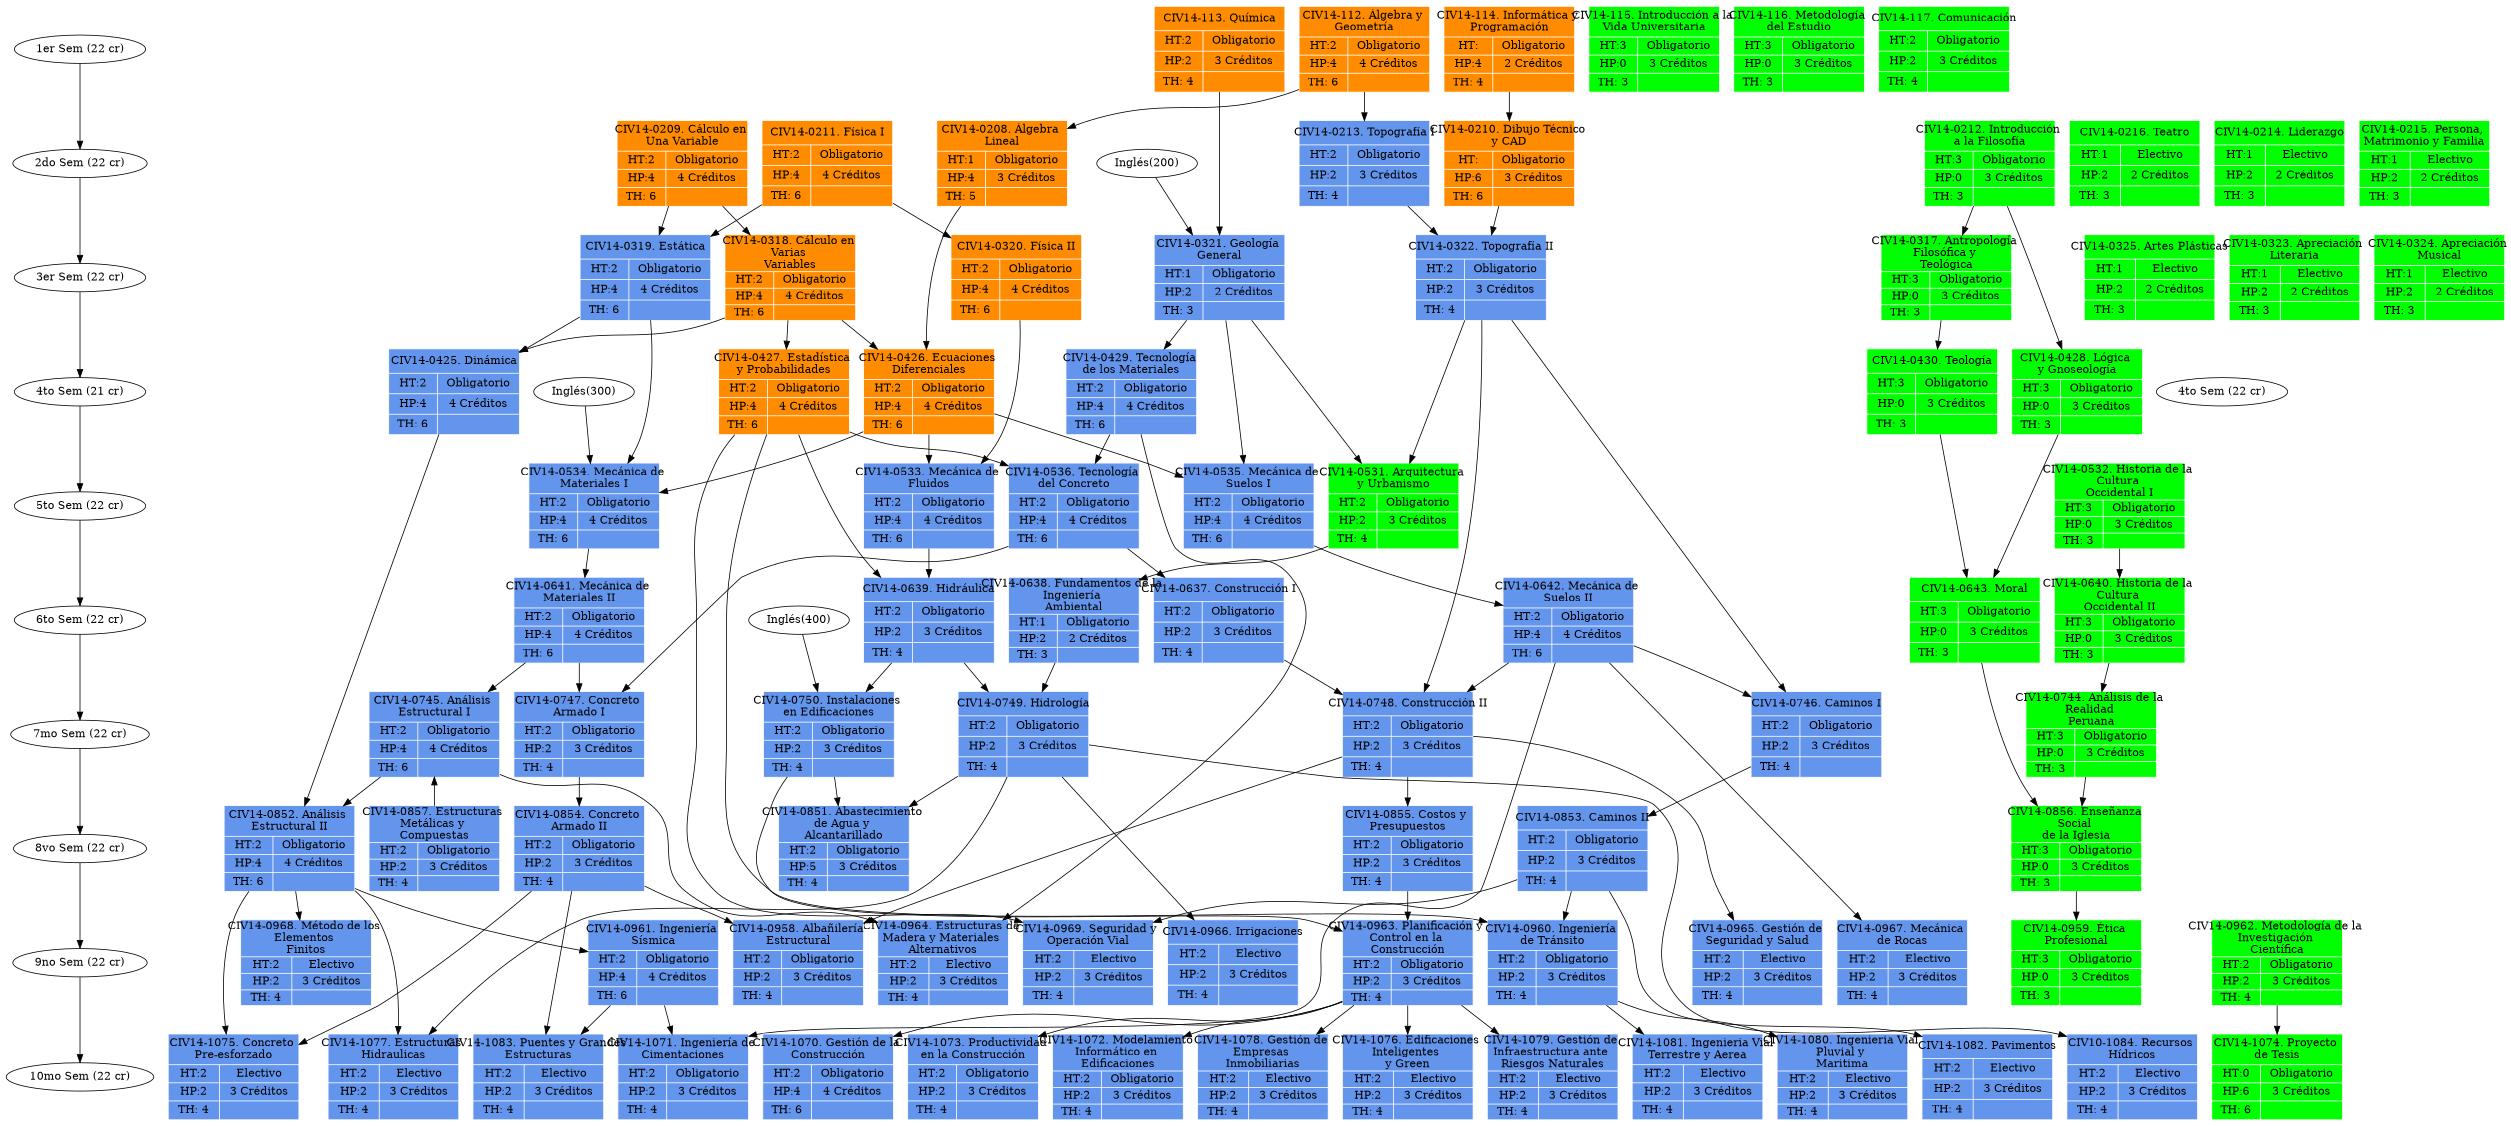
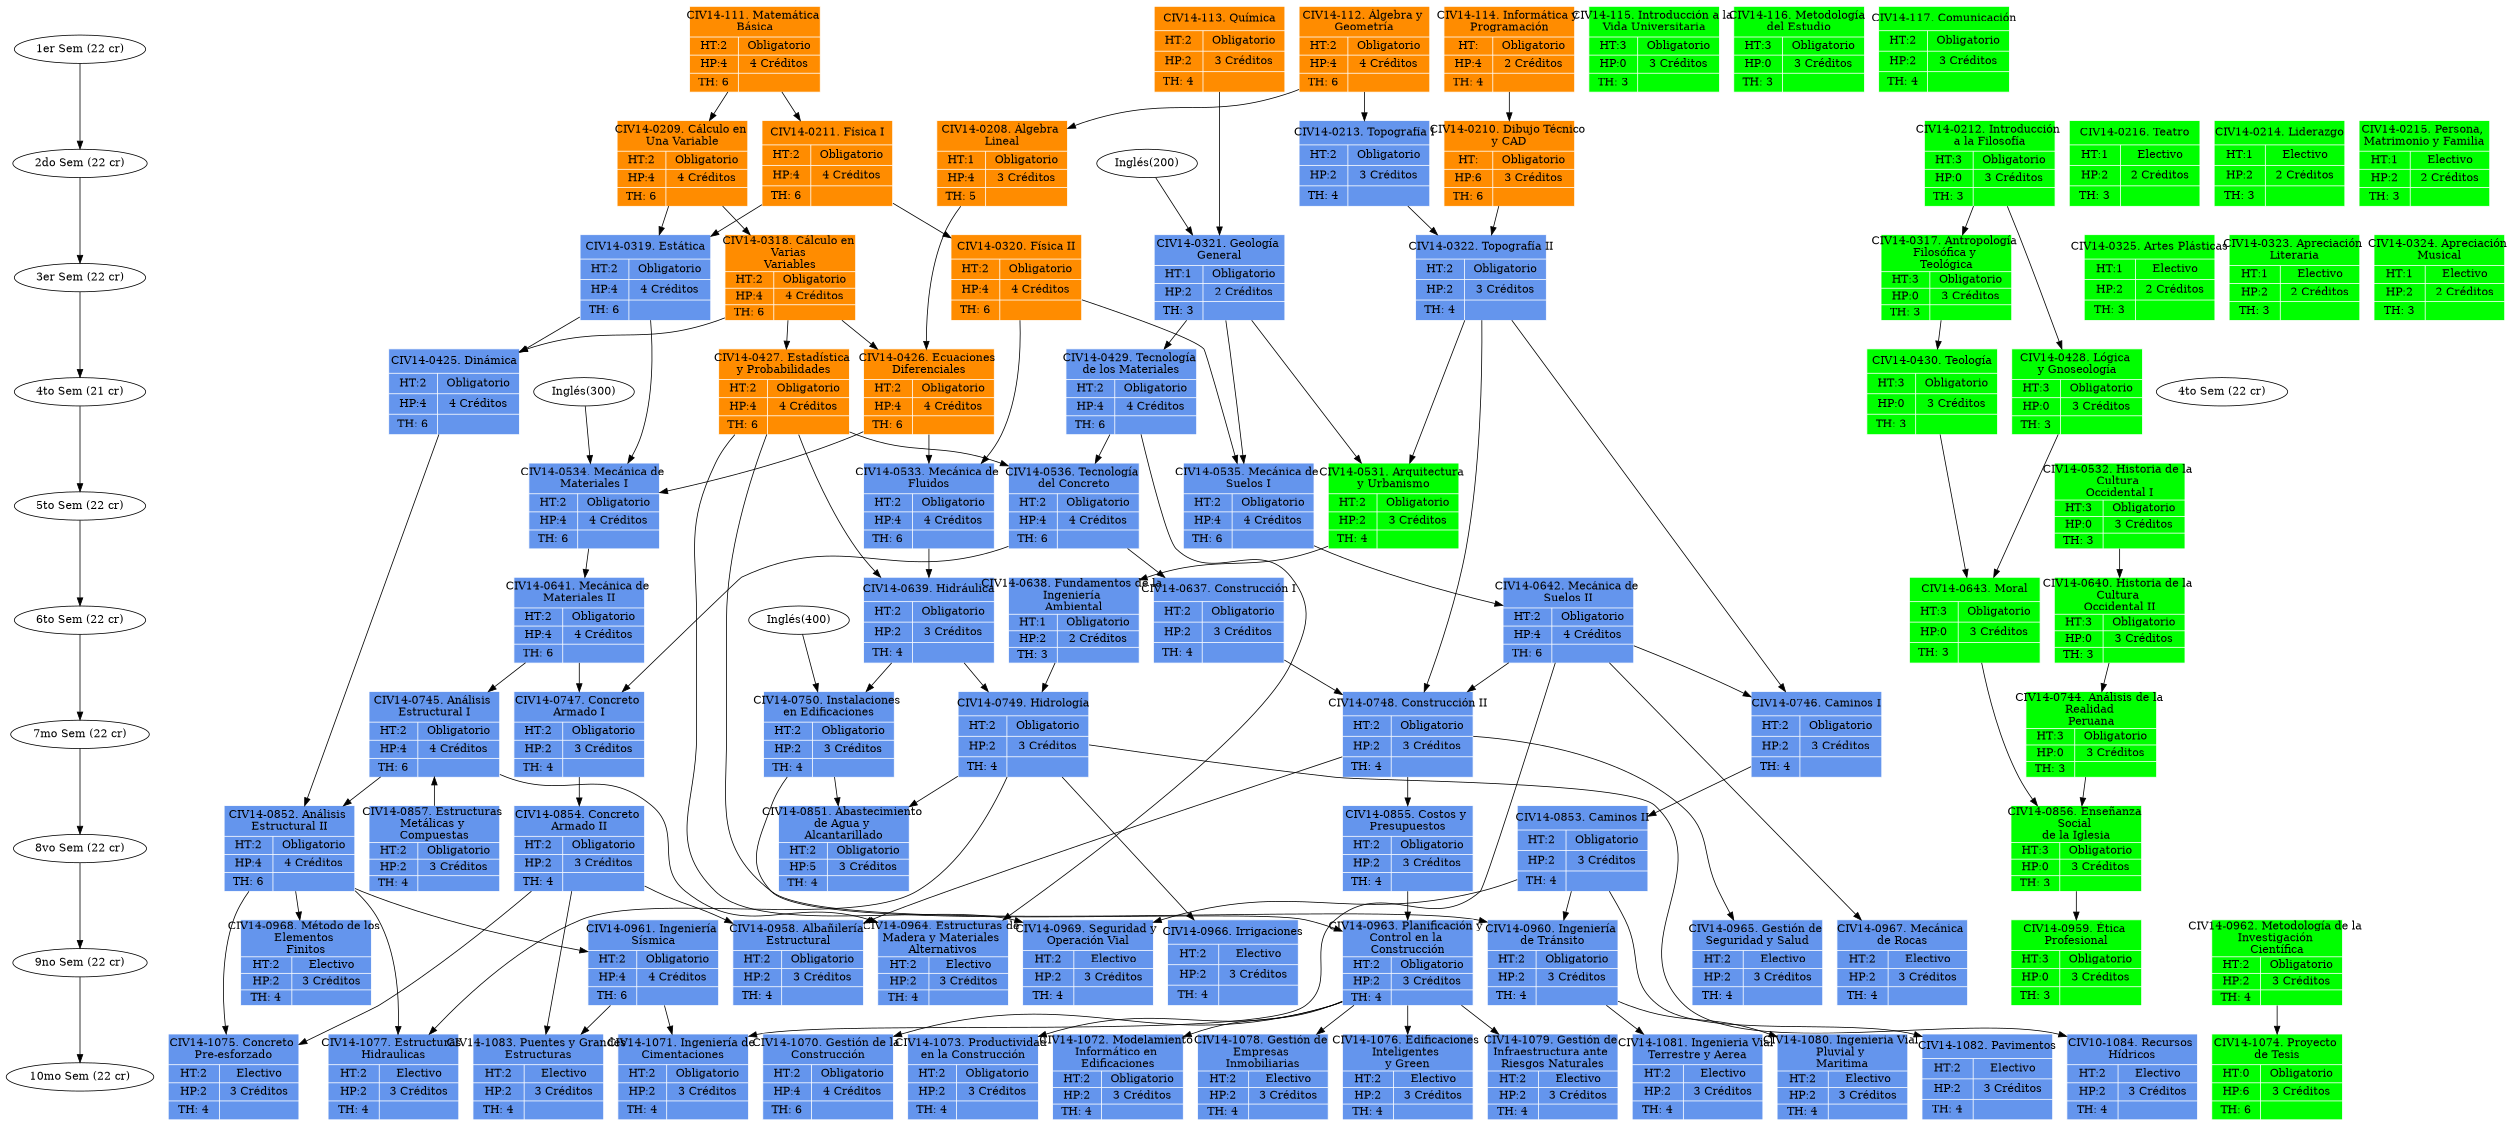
none -> (755, 49)
(1085, 443) -> (1195, 343)
